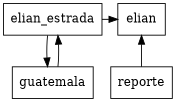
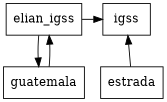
(53, 19) -> (44, 19)
(142, 19) -> (127, 19)
(142, 83) -> (132, 83)
